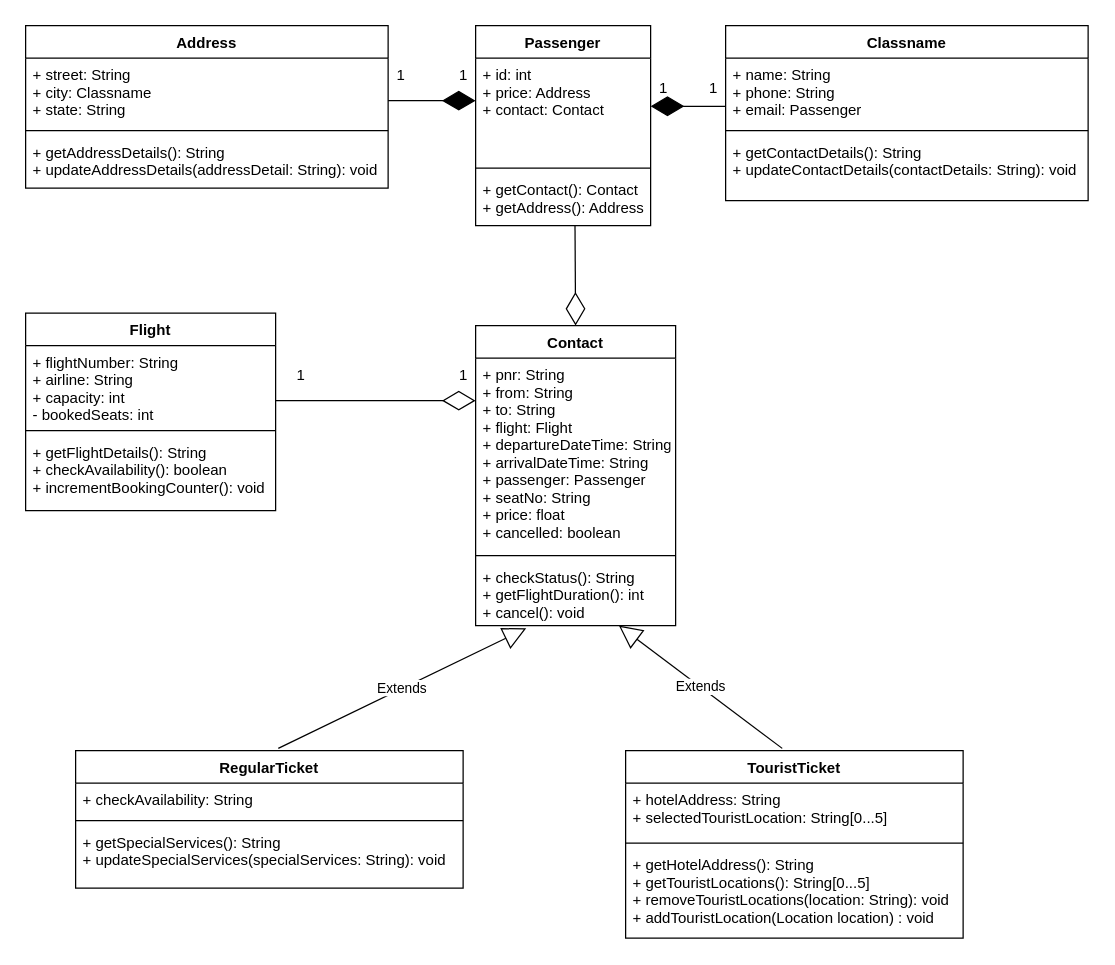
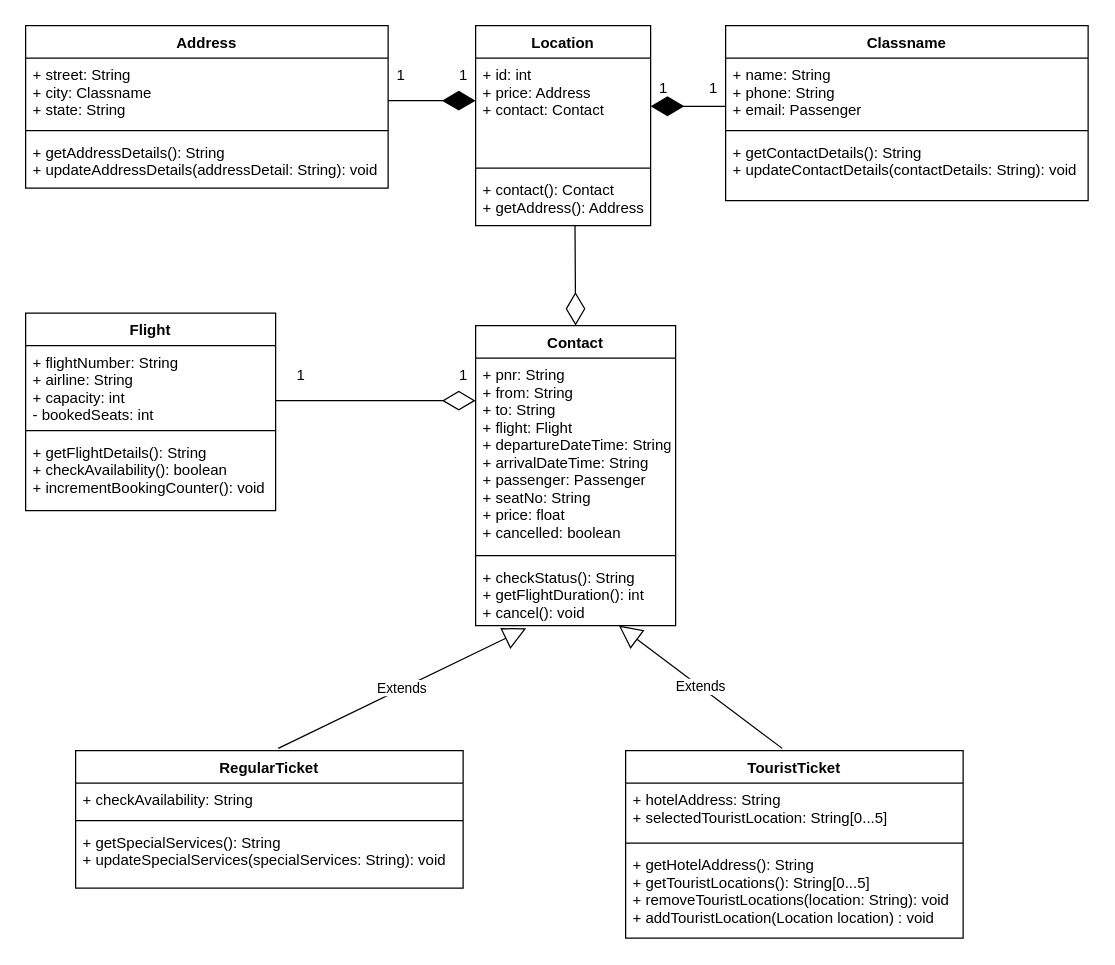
(563, 43) -> (563, 43)
(573, 190) -> (561, 190)
